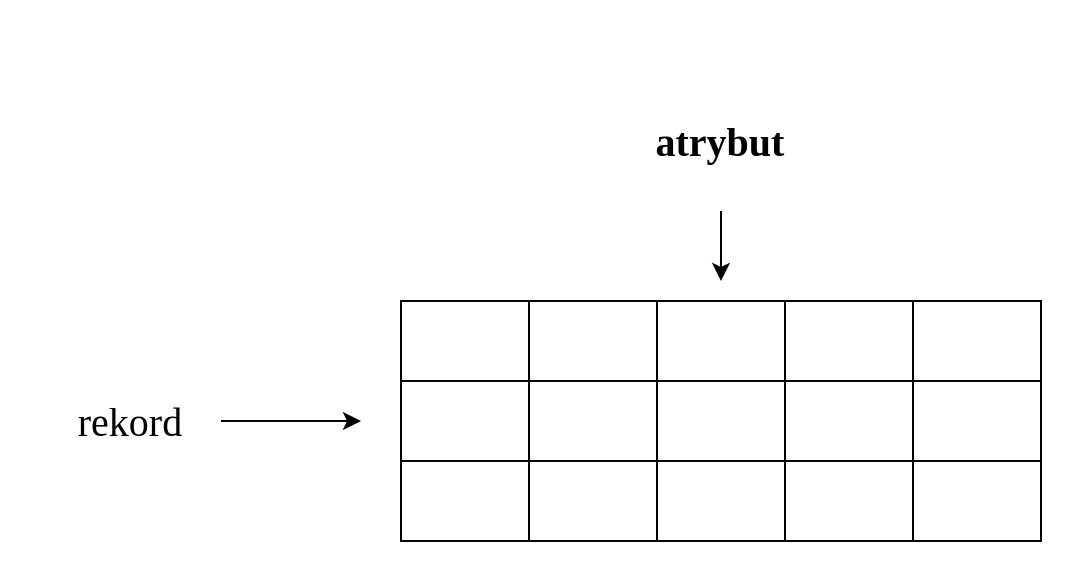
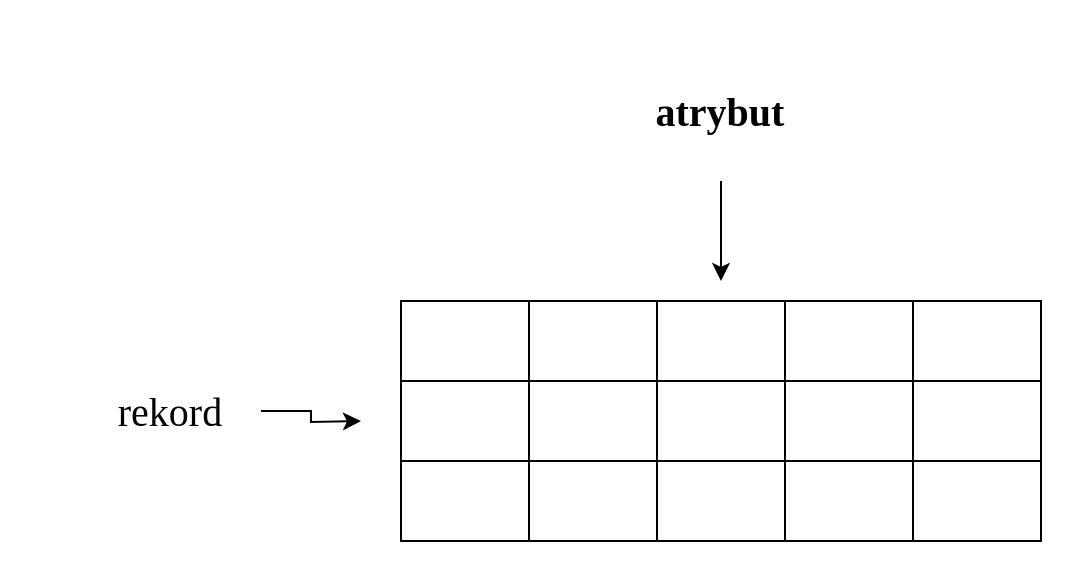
(721, 141) -> (721, 111)
(131, 421) -> (171, 411)
